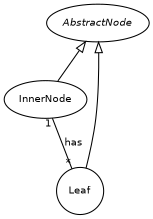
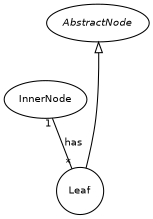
(69, 66) -> none
